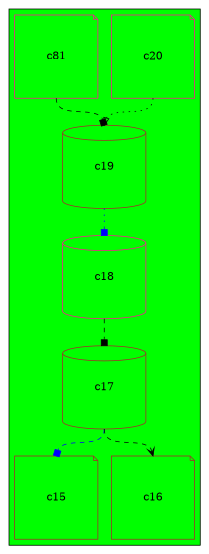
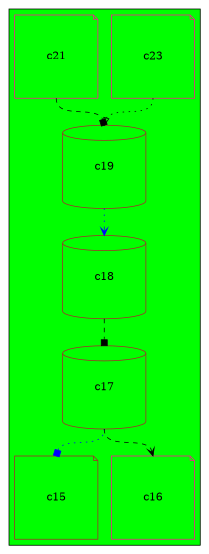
(56, 57) -> (56, 57)
(153, 57) -> (153, 57)
(104, 218) -> (104, 218)
(104, 277) -> (104, 277)
(84, 442) -> (84, 442)
(153, 498) -> (153, 498)
